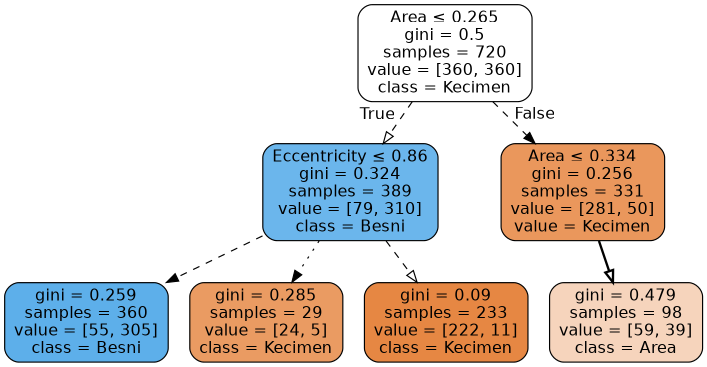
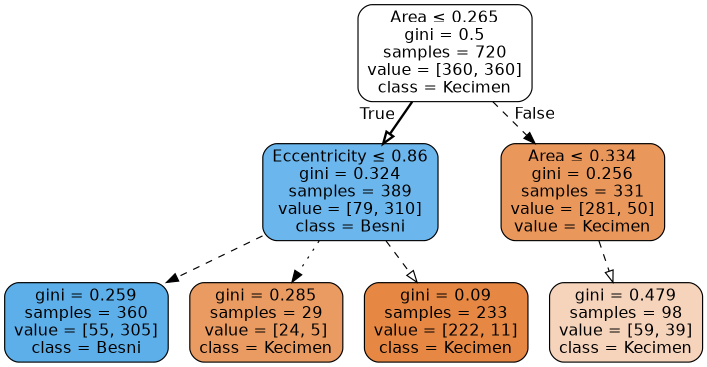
(401, 118) -> (401, 118)
(604, 256) -> (604, 256)
(626, 348) -> (626, 348)
